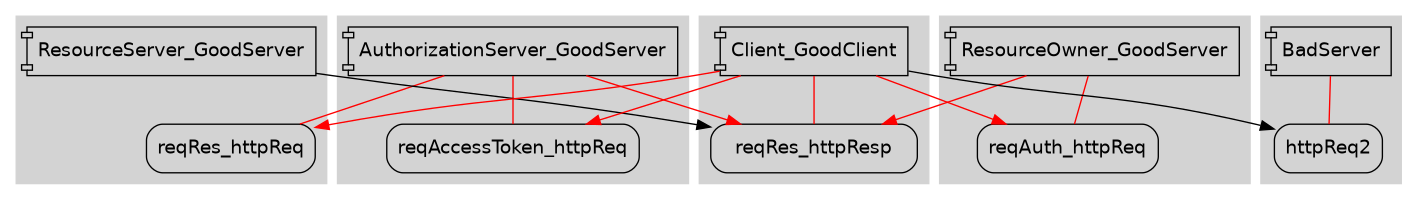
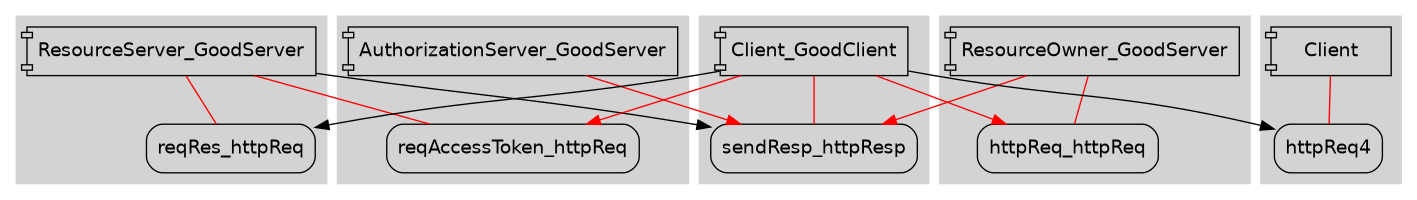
(1331, 51) -> (1331, 51)
(554, 95) -> (554, 95)
(372, 100) -> (201, 100)
(513, 107) -> (346, 101)
(814, 148) -> (814, 148)
(1068, 148) -> (1068, 148)
(1328, 148) -> (1328, 148)
